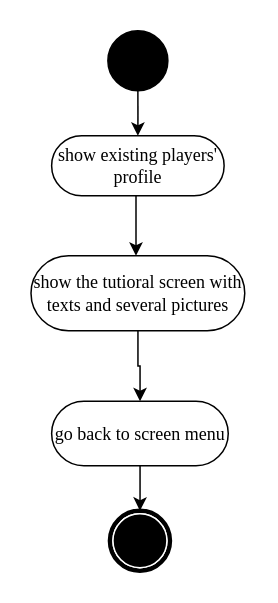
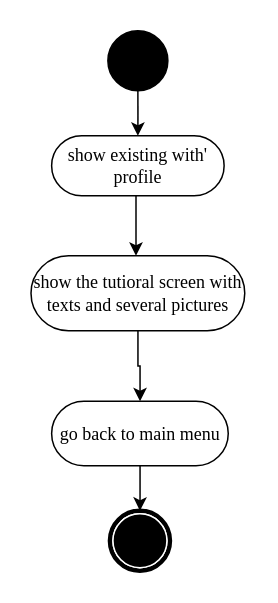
(138, 166) -> (138, 166)
(140, 434) -> (140, 434)
